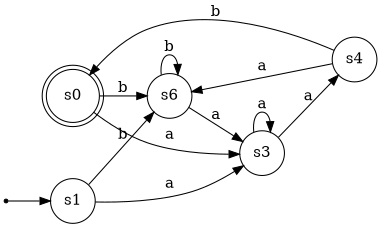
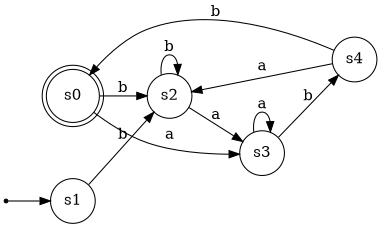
(170, 96) -> (170, 96)
(308, 96) -> (308, 96)
(168, 197) -> none
